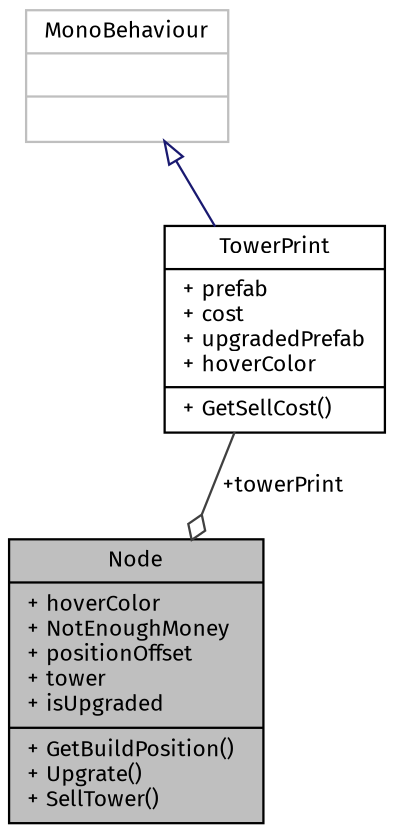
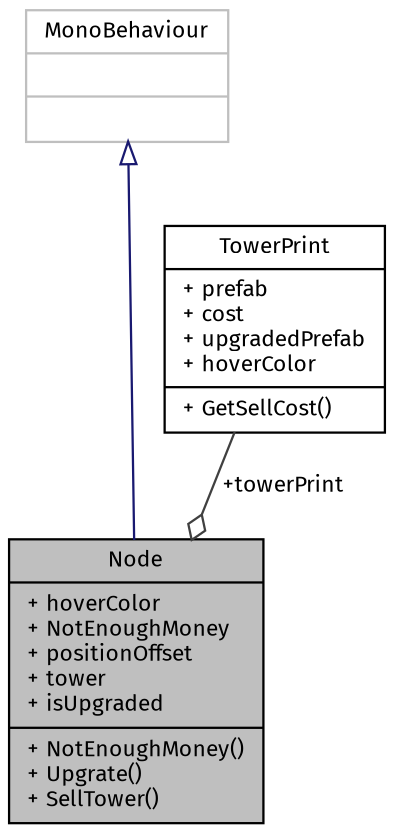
(196, 194) -> (131, 352)
(131, 749) -> (136, 749)
